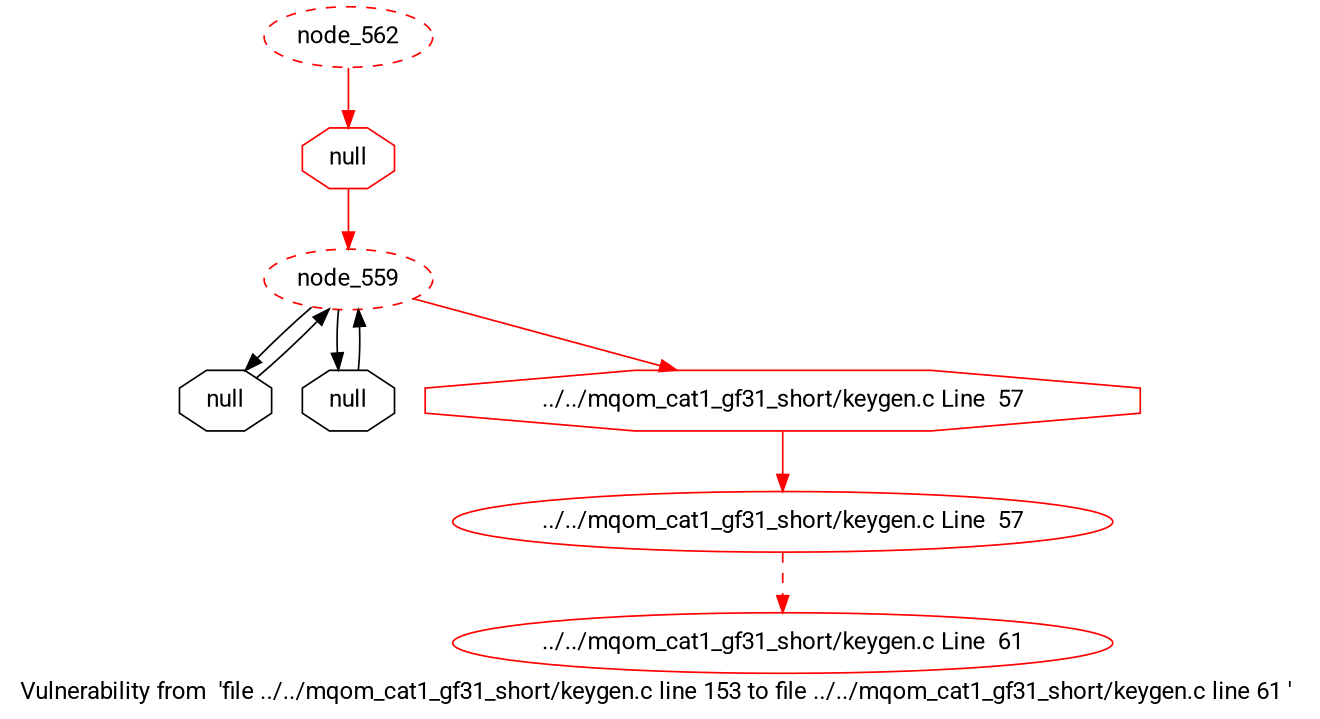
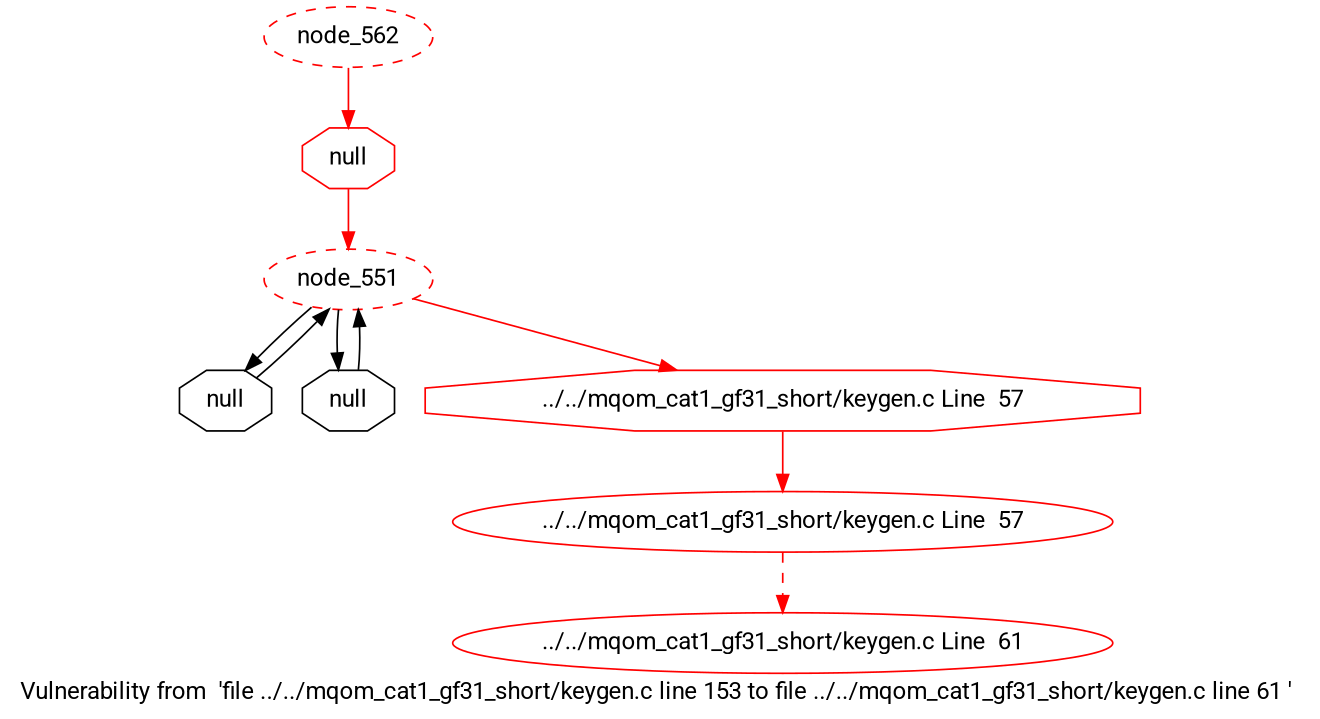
(348, 279) -> (348, 279)
